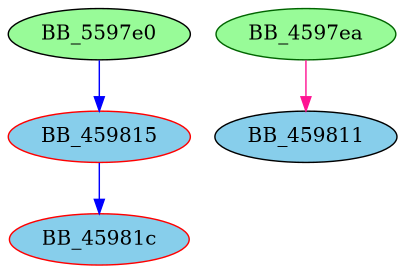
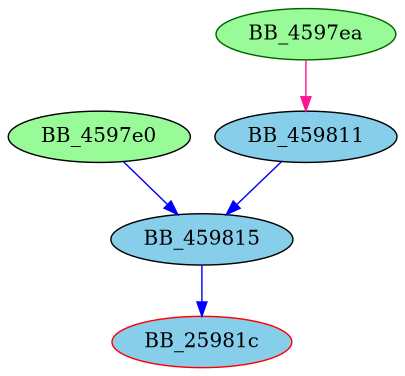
(99, 34) -> (99, 137)
(99, 137) -> (202, 239)
none -> (259, 183)
(99, 239) -> (202, 342)
